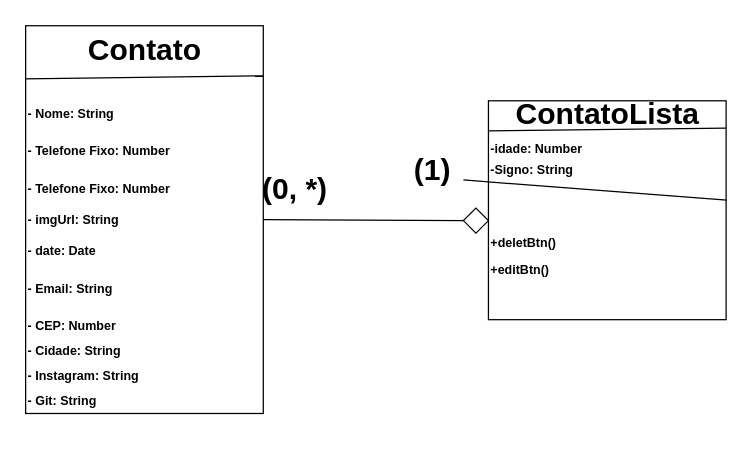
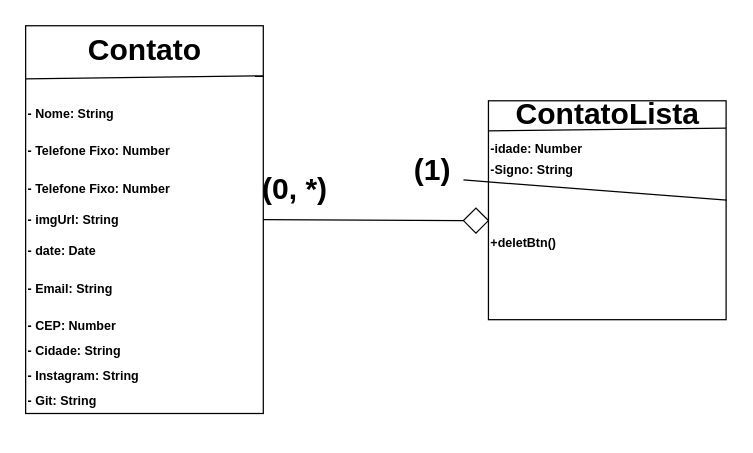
(538, 269) -> none
